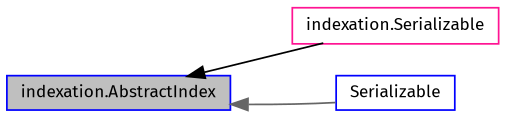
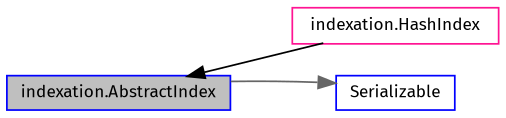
(395, 26) -> (395, 26)
(292, 104) -> (274, 81)
